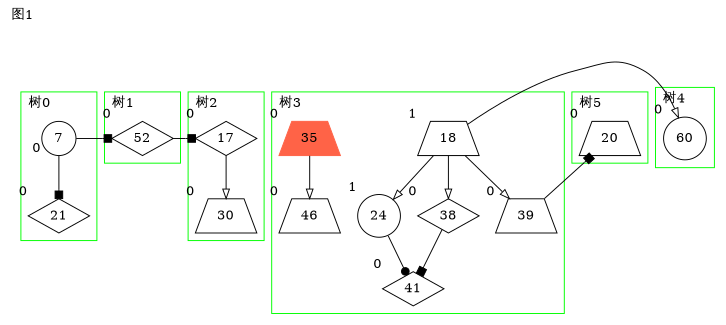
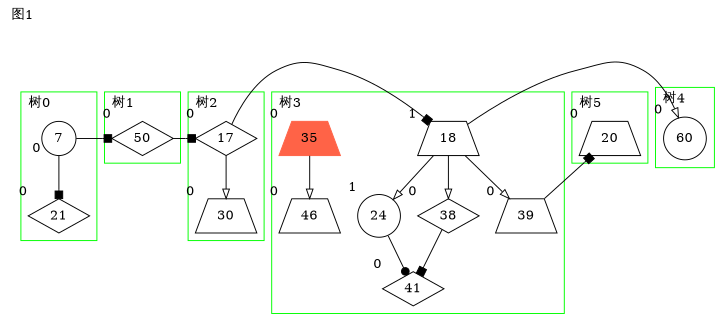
none -> (320, 65)
(142, 138) -> (142, 138)
